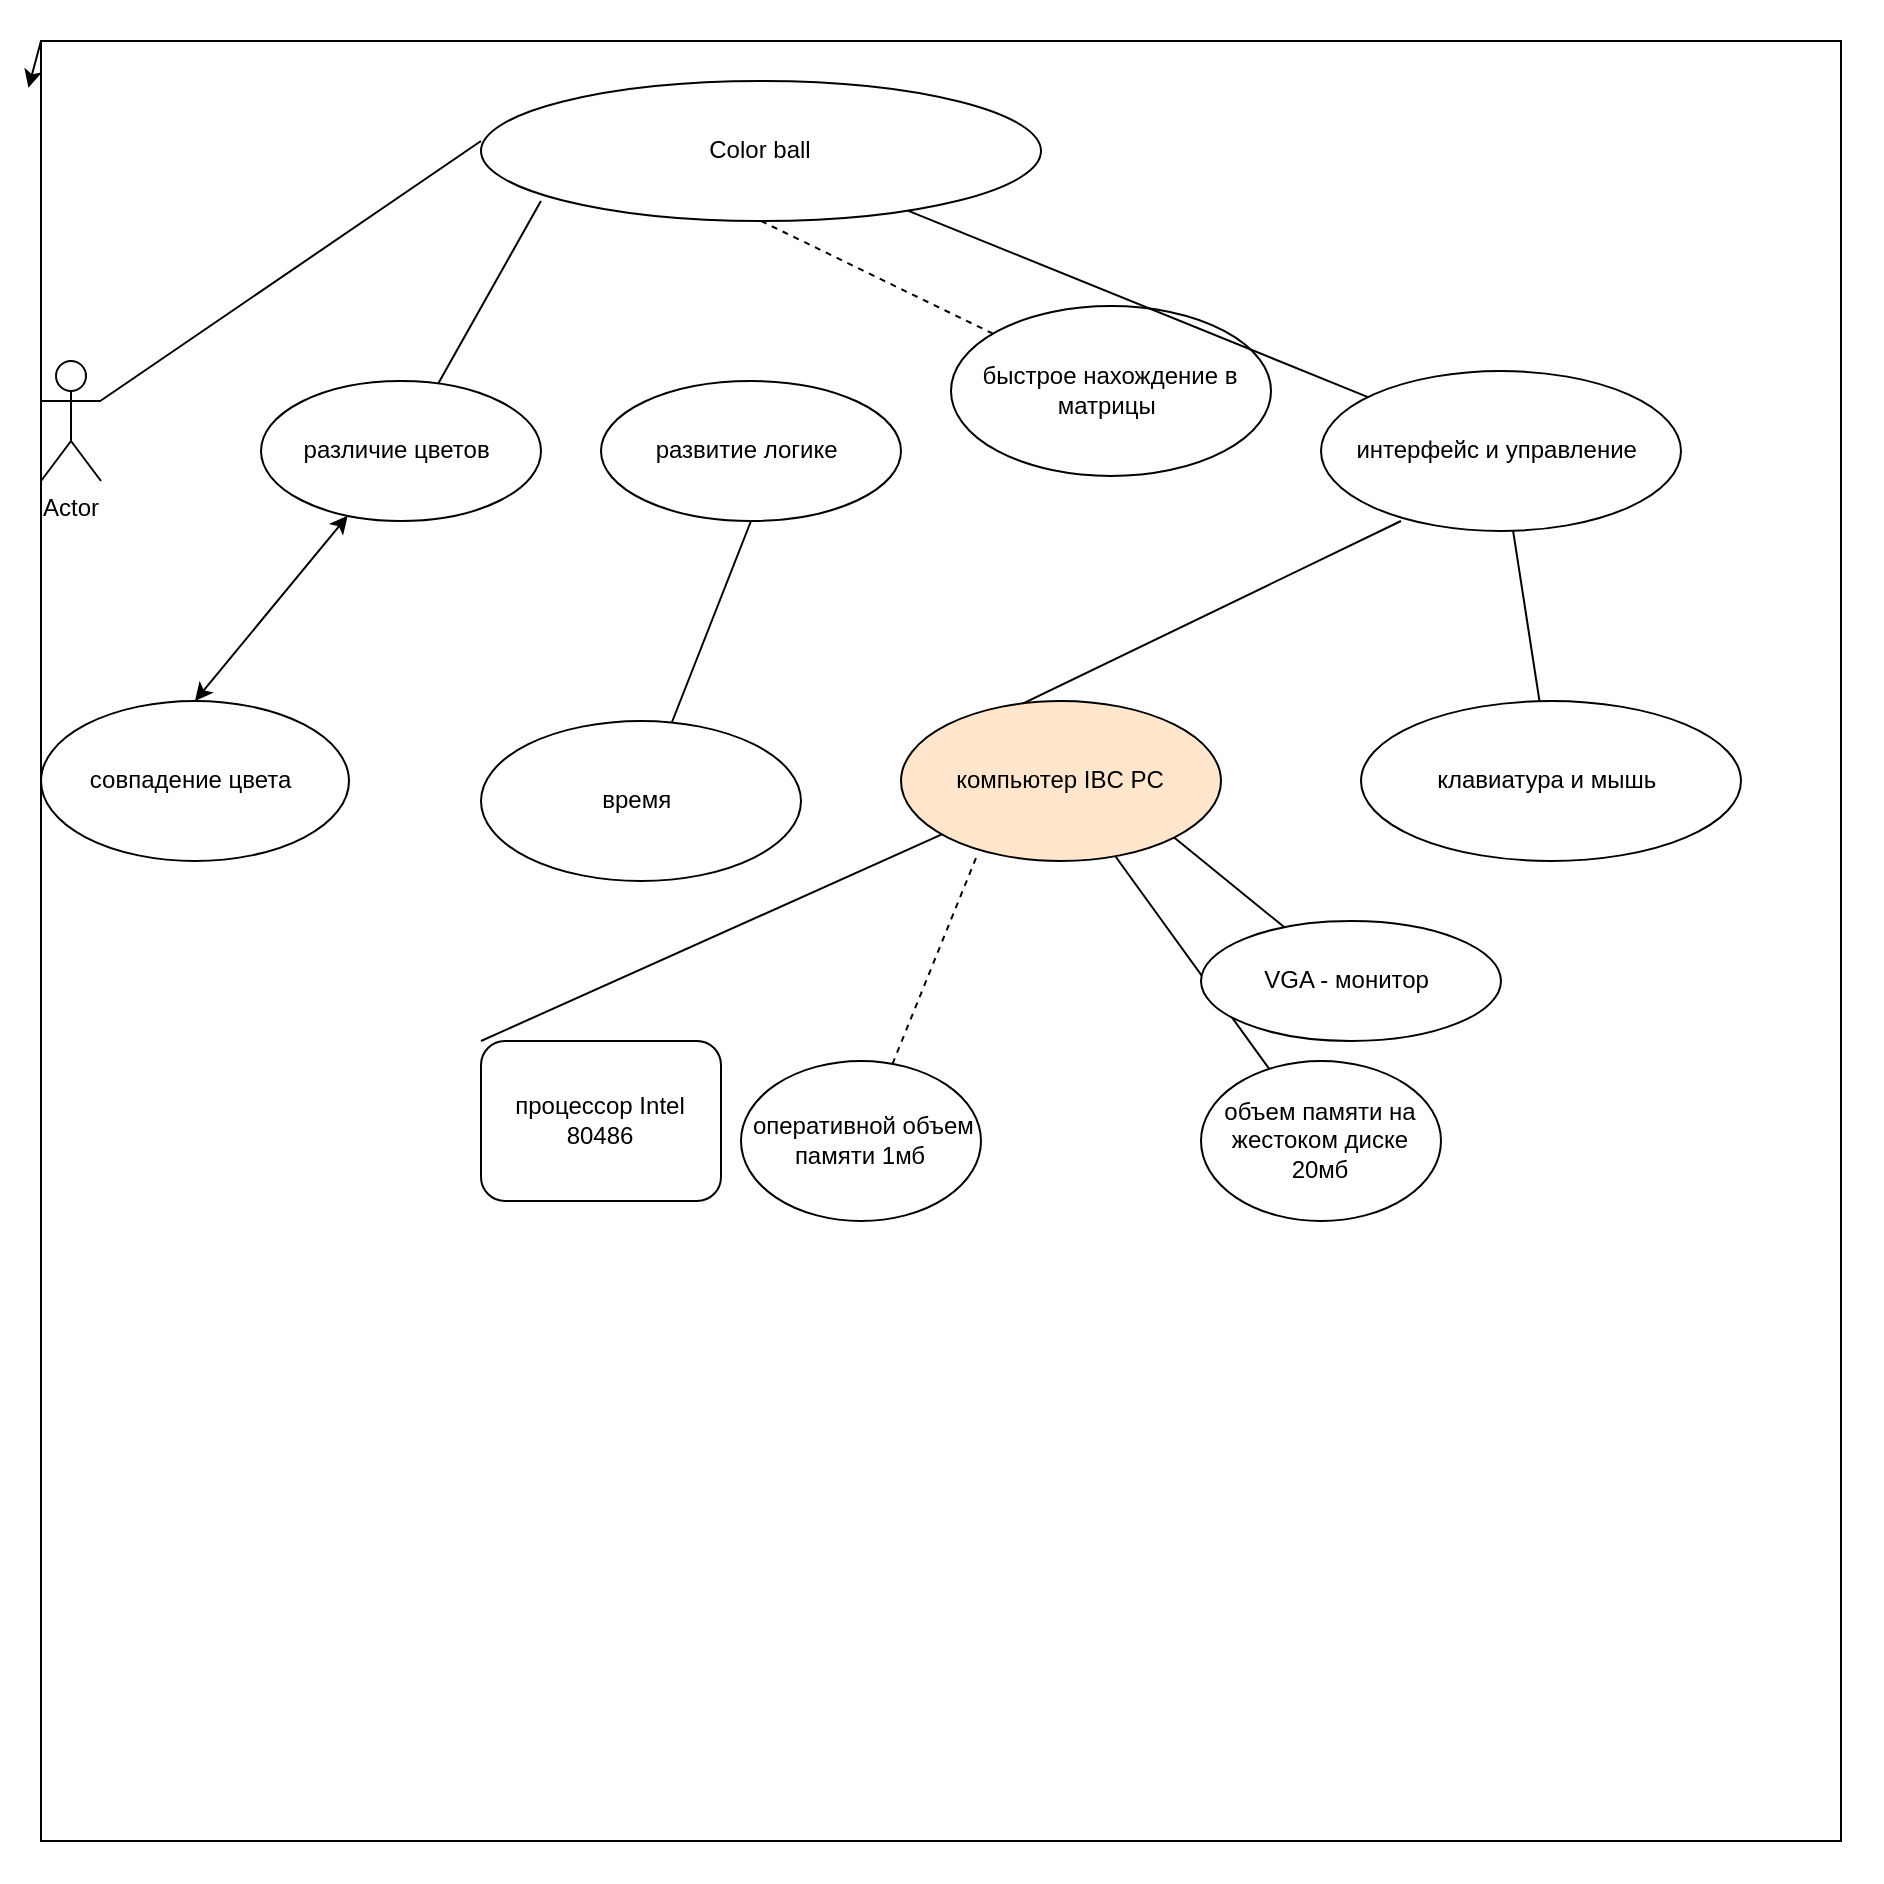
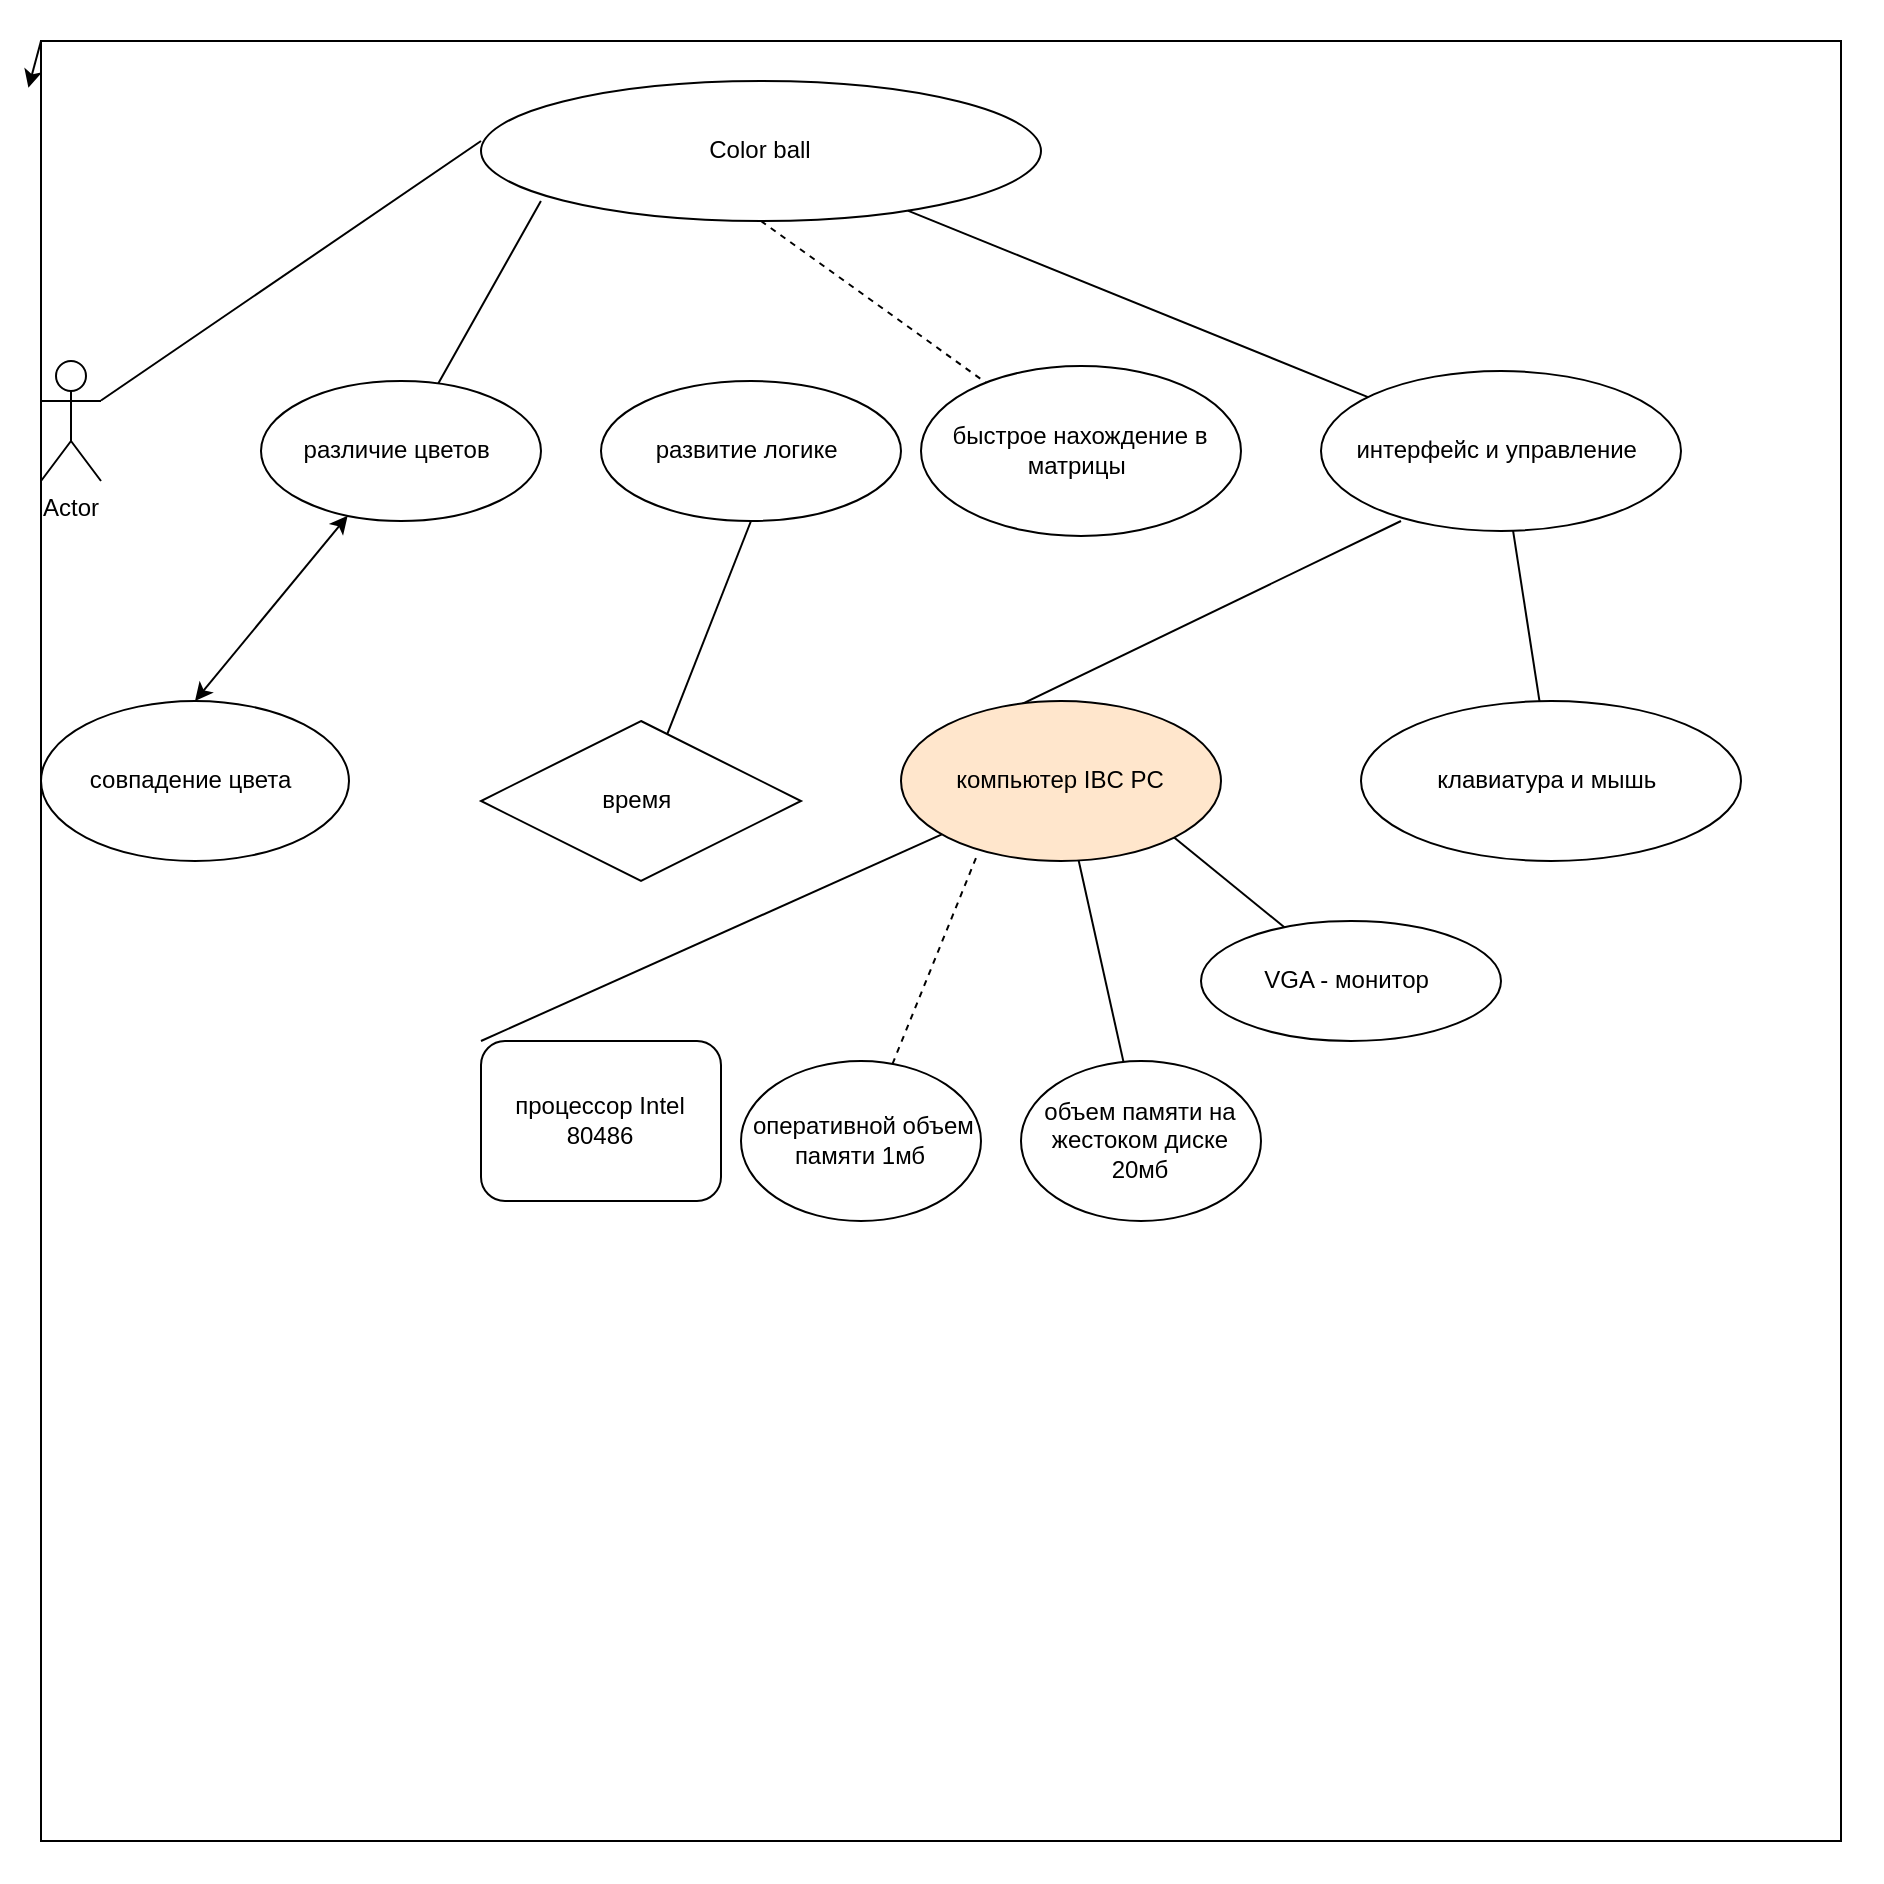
(1111, 391) -> (1081, 451)
(641, 801) -> (641, 801)
(1321, 1141) -> (1141, 1141)
